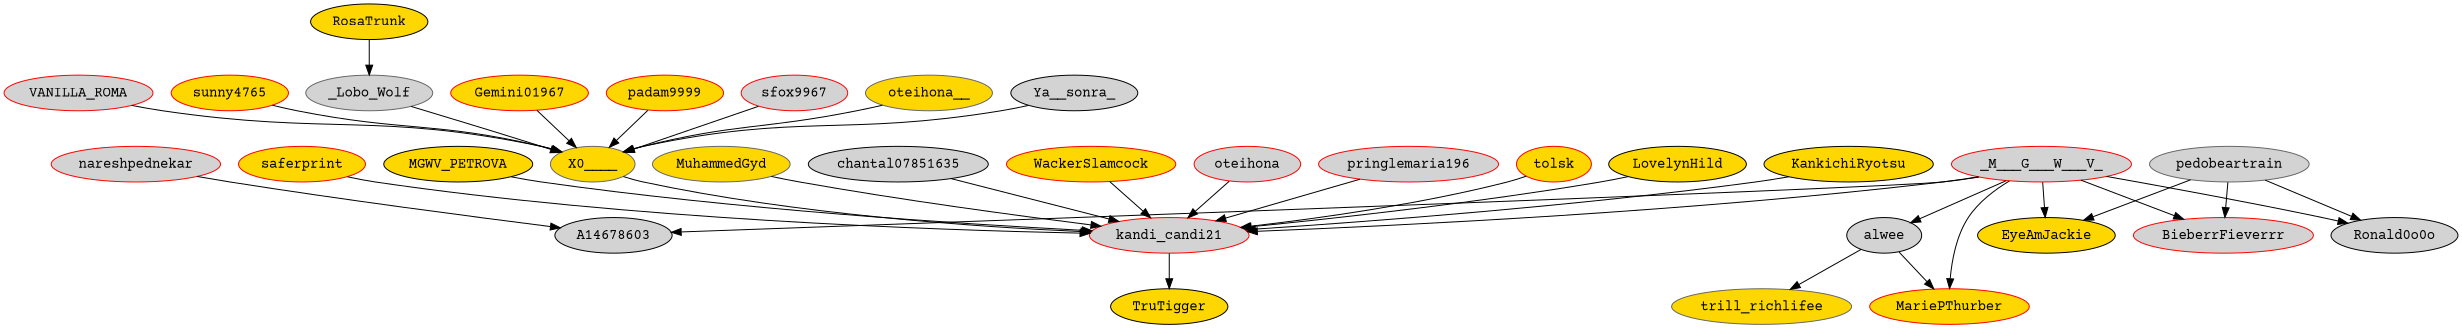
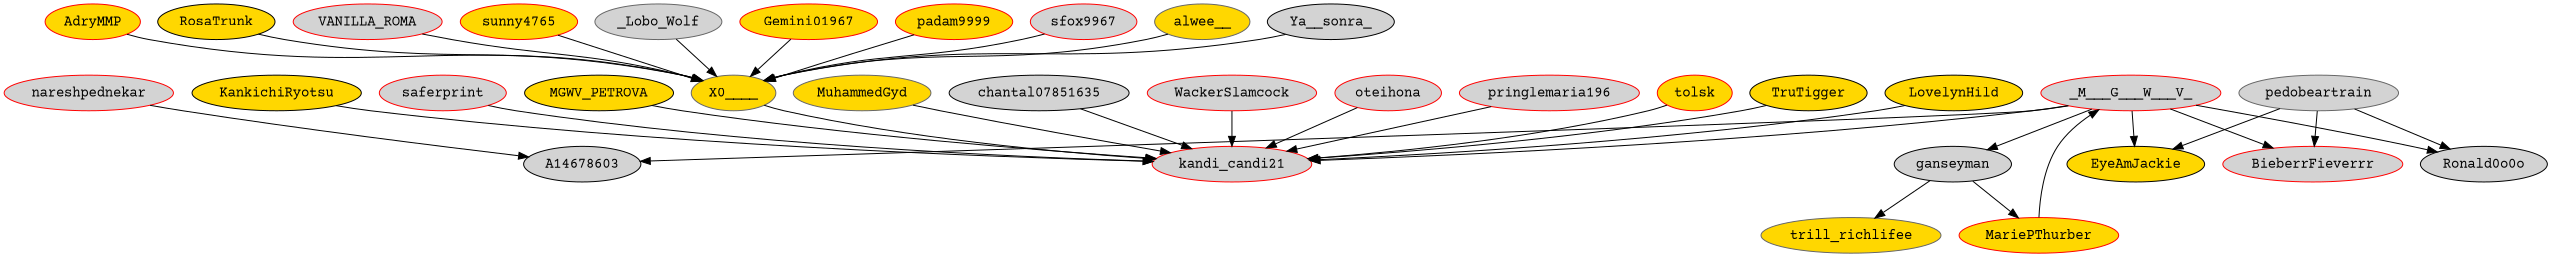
none -> (93, 22)
(369, 53) -> (377, 51)
(929, 93) -> (1202, 22)
(302, 164) -> (443, 93)
(1091, 164) -> (1232, 93)
(1966, 221) -> (2051, 159)
(1884, 235) -> (1953, 164)
(1169, 266) -> (1543, 138)
